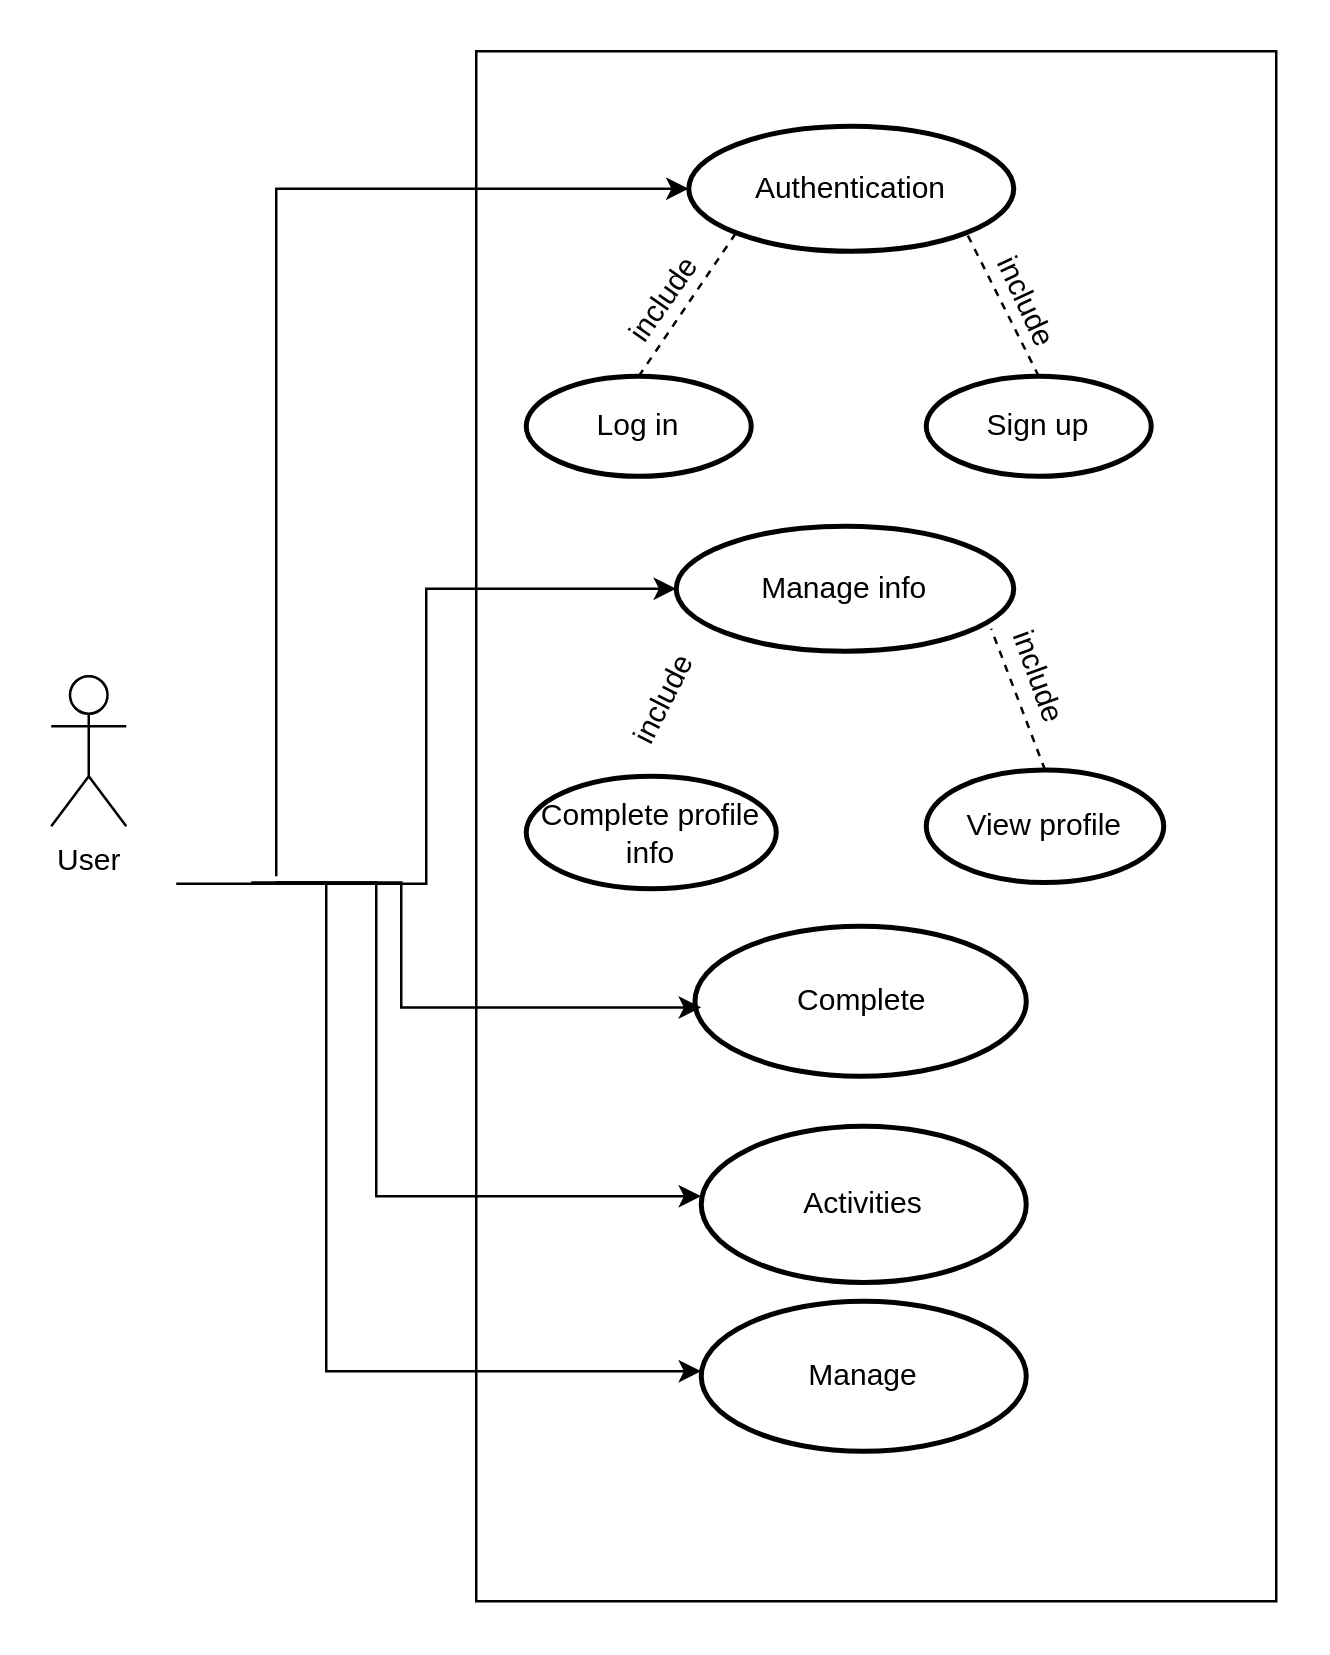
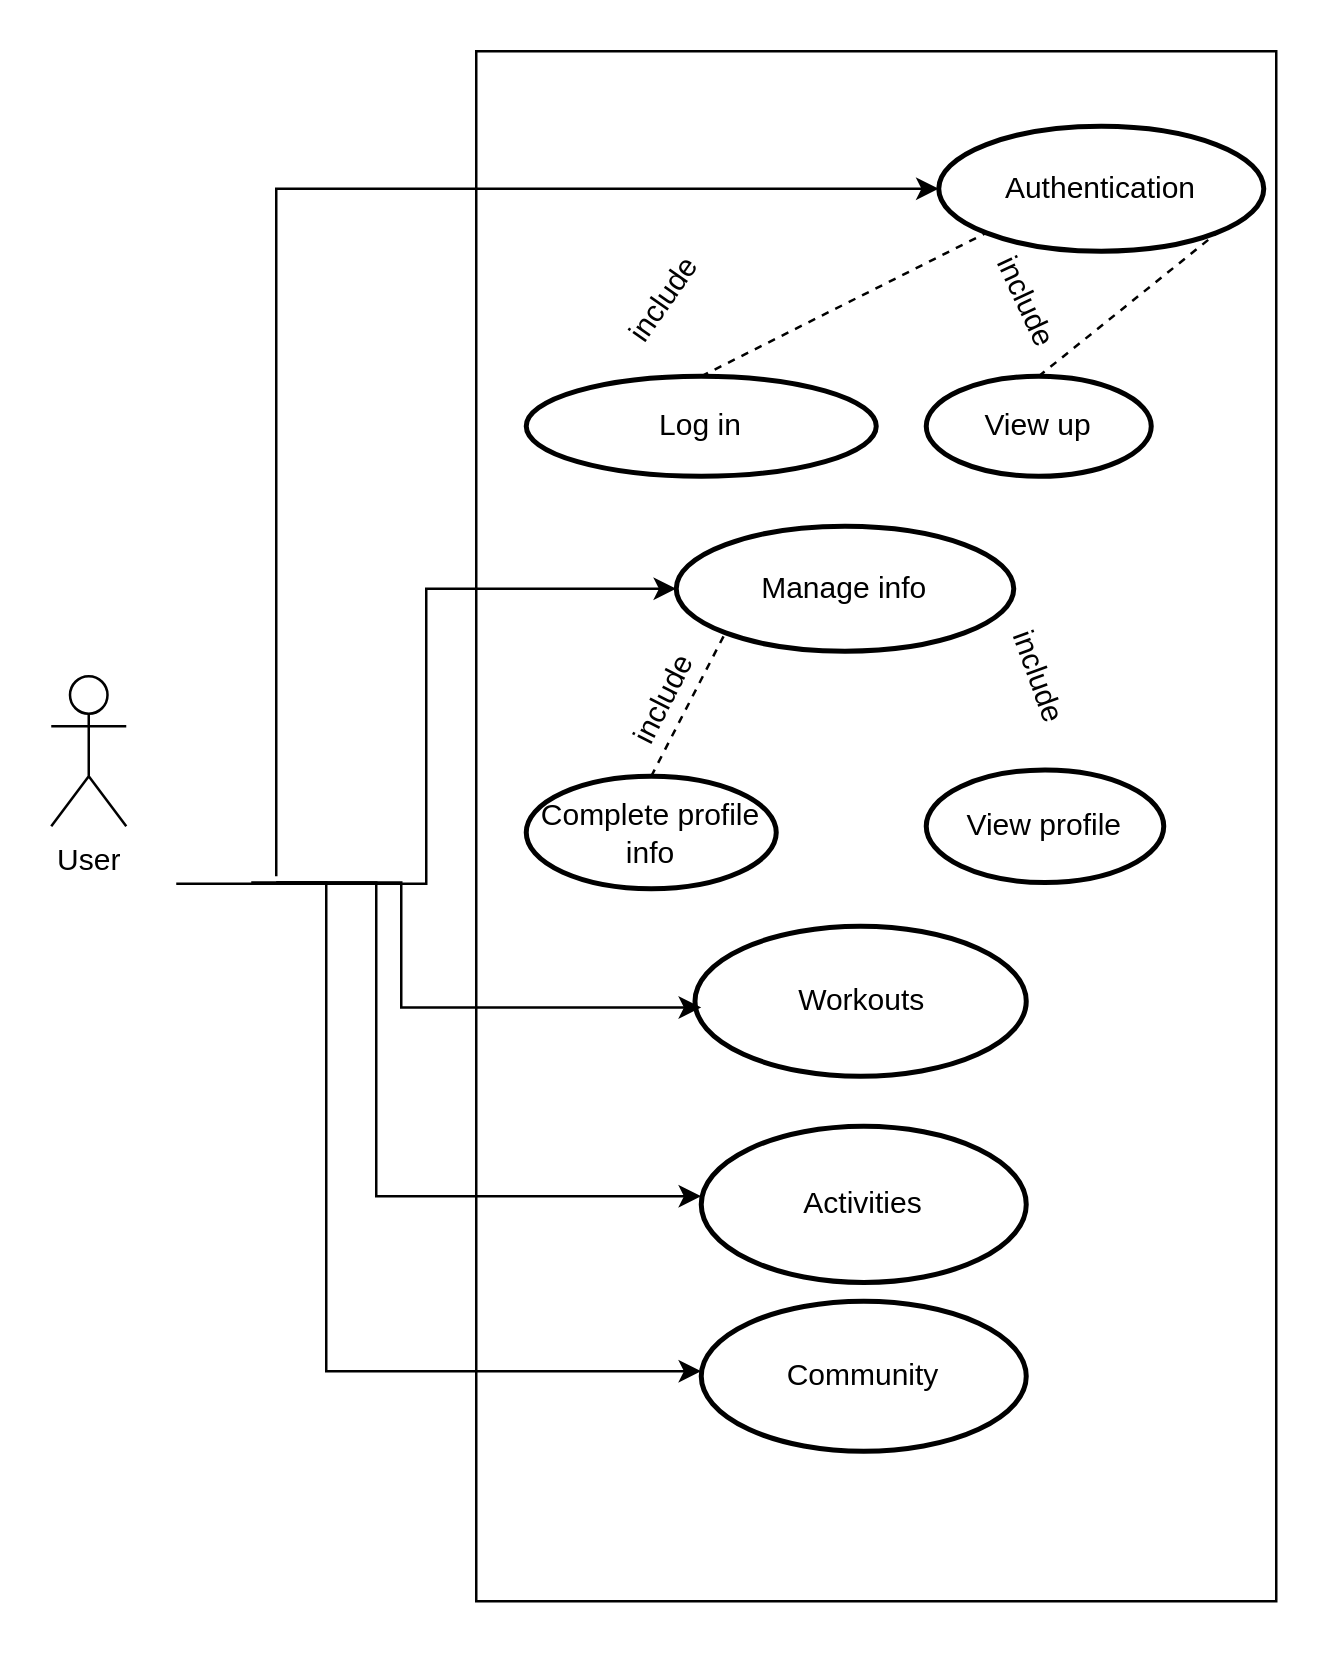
(851, 189) -> (1101, 189)
(639, 426) -> (701, 426)
(1039, 426) -> (1039, 426)
(1018, 699) -> none
none -> (688, 705)
(863, 1001) -> (863, 1001)
(864, 1376) -> (864, 1376)
